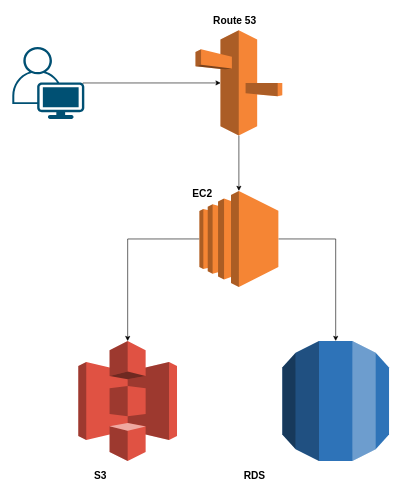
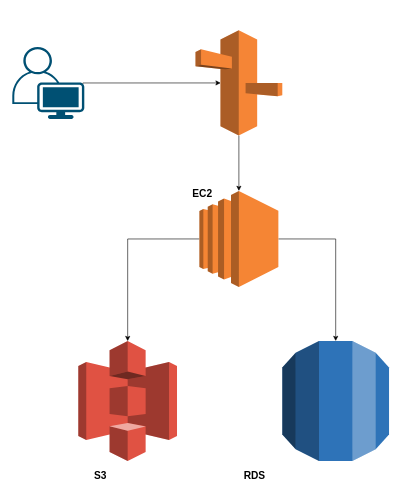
(235, 21) -> none
